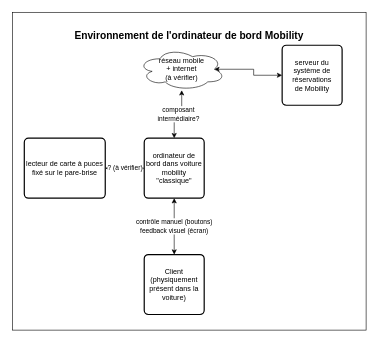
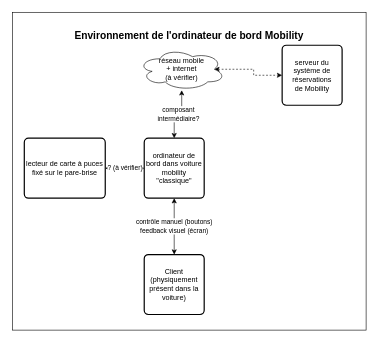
(251, 69) -> (251, 69)
